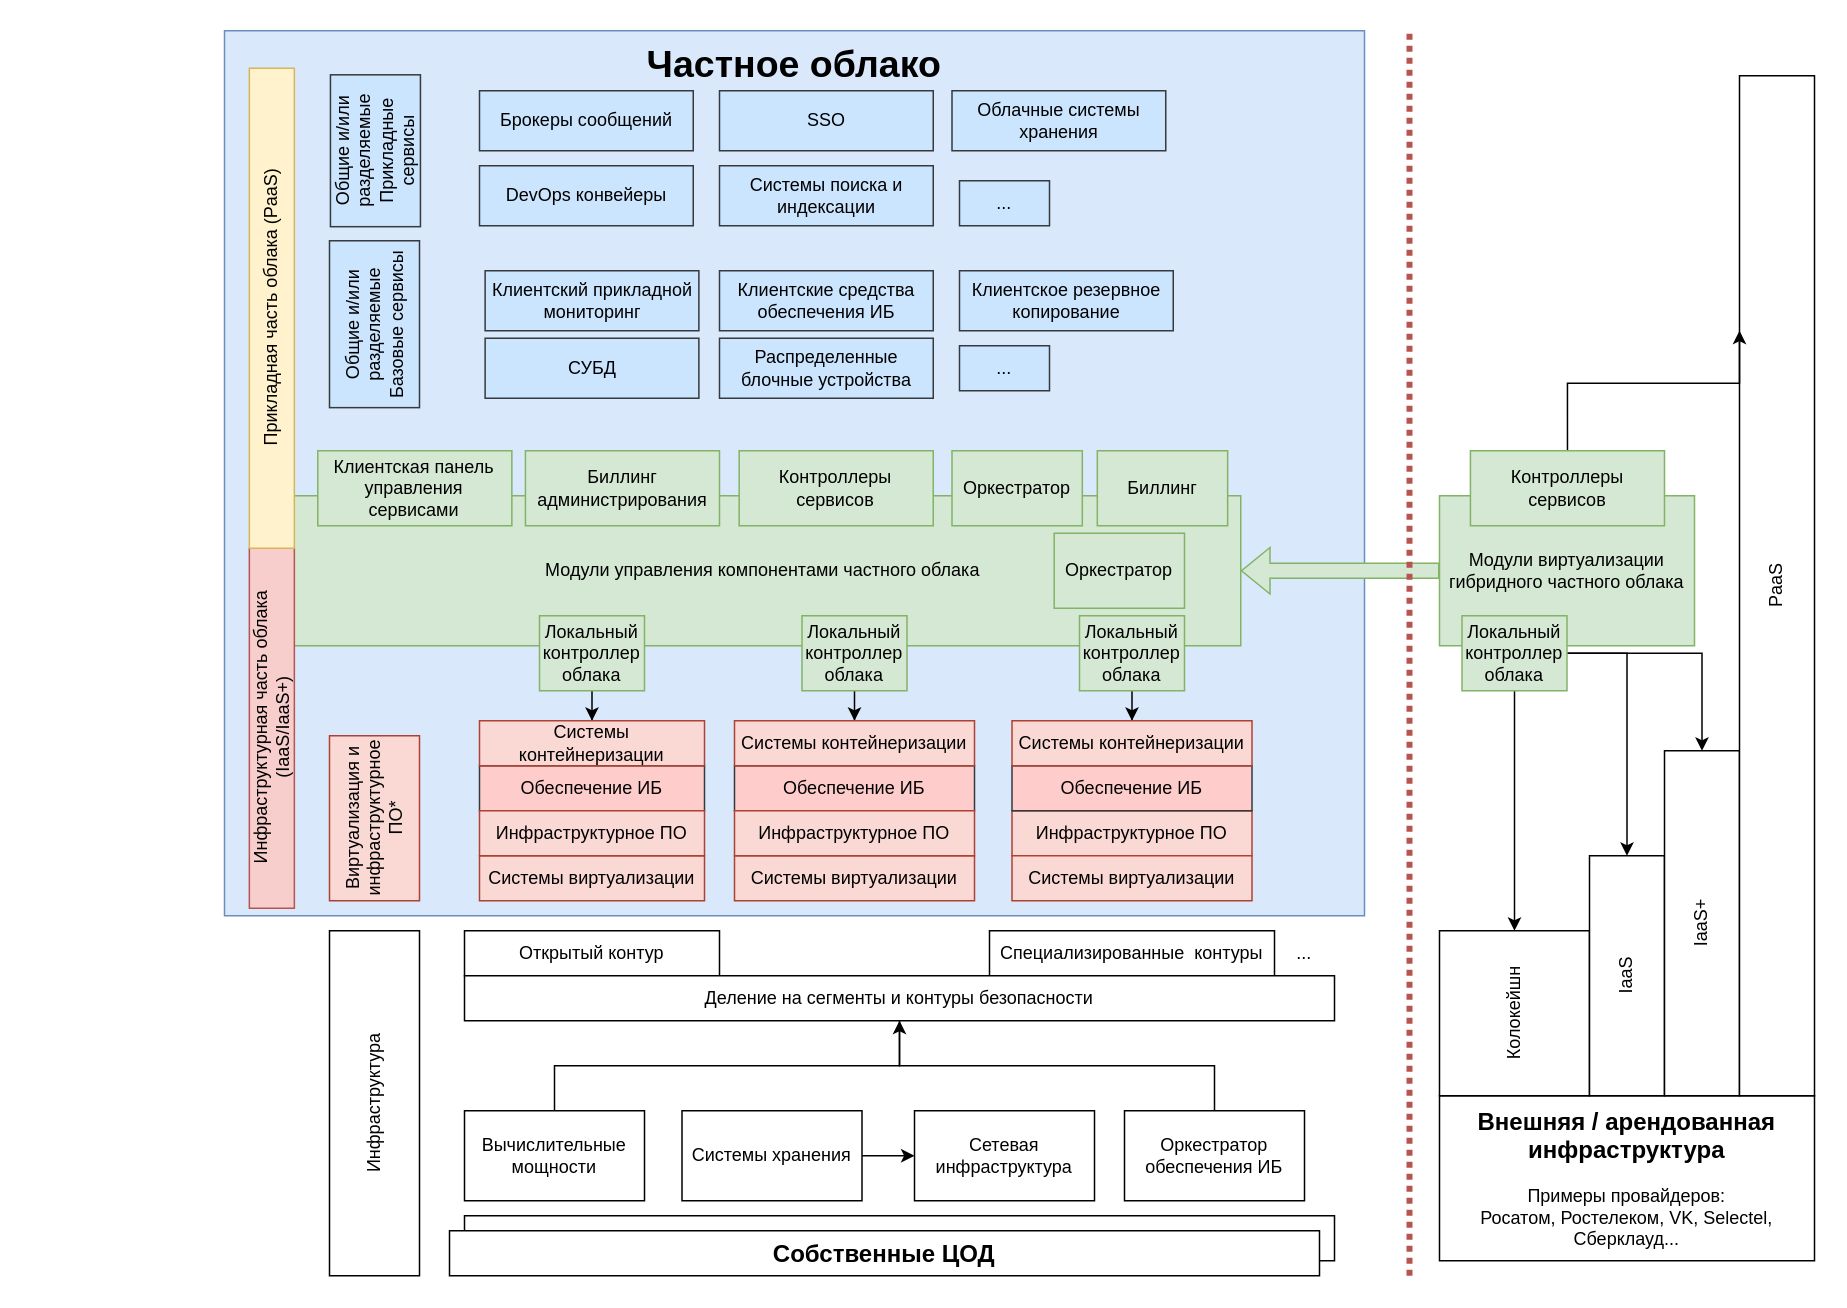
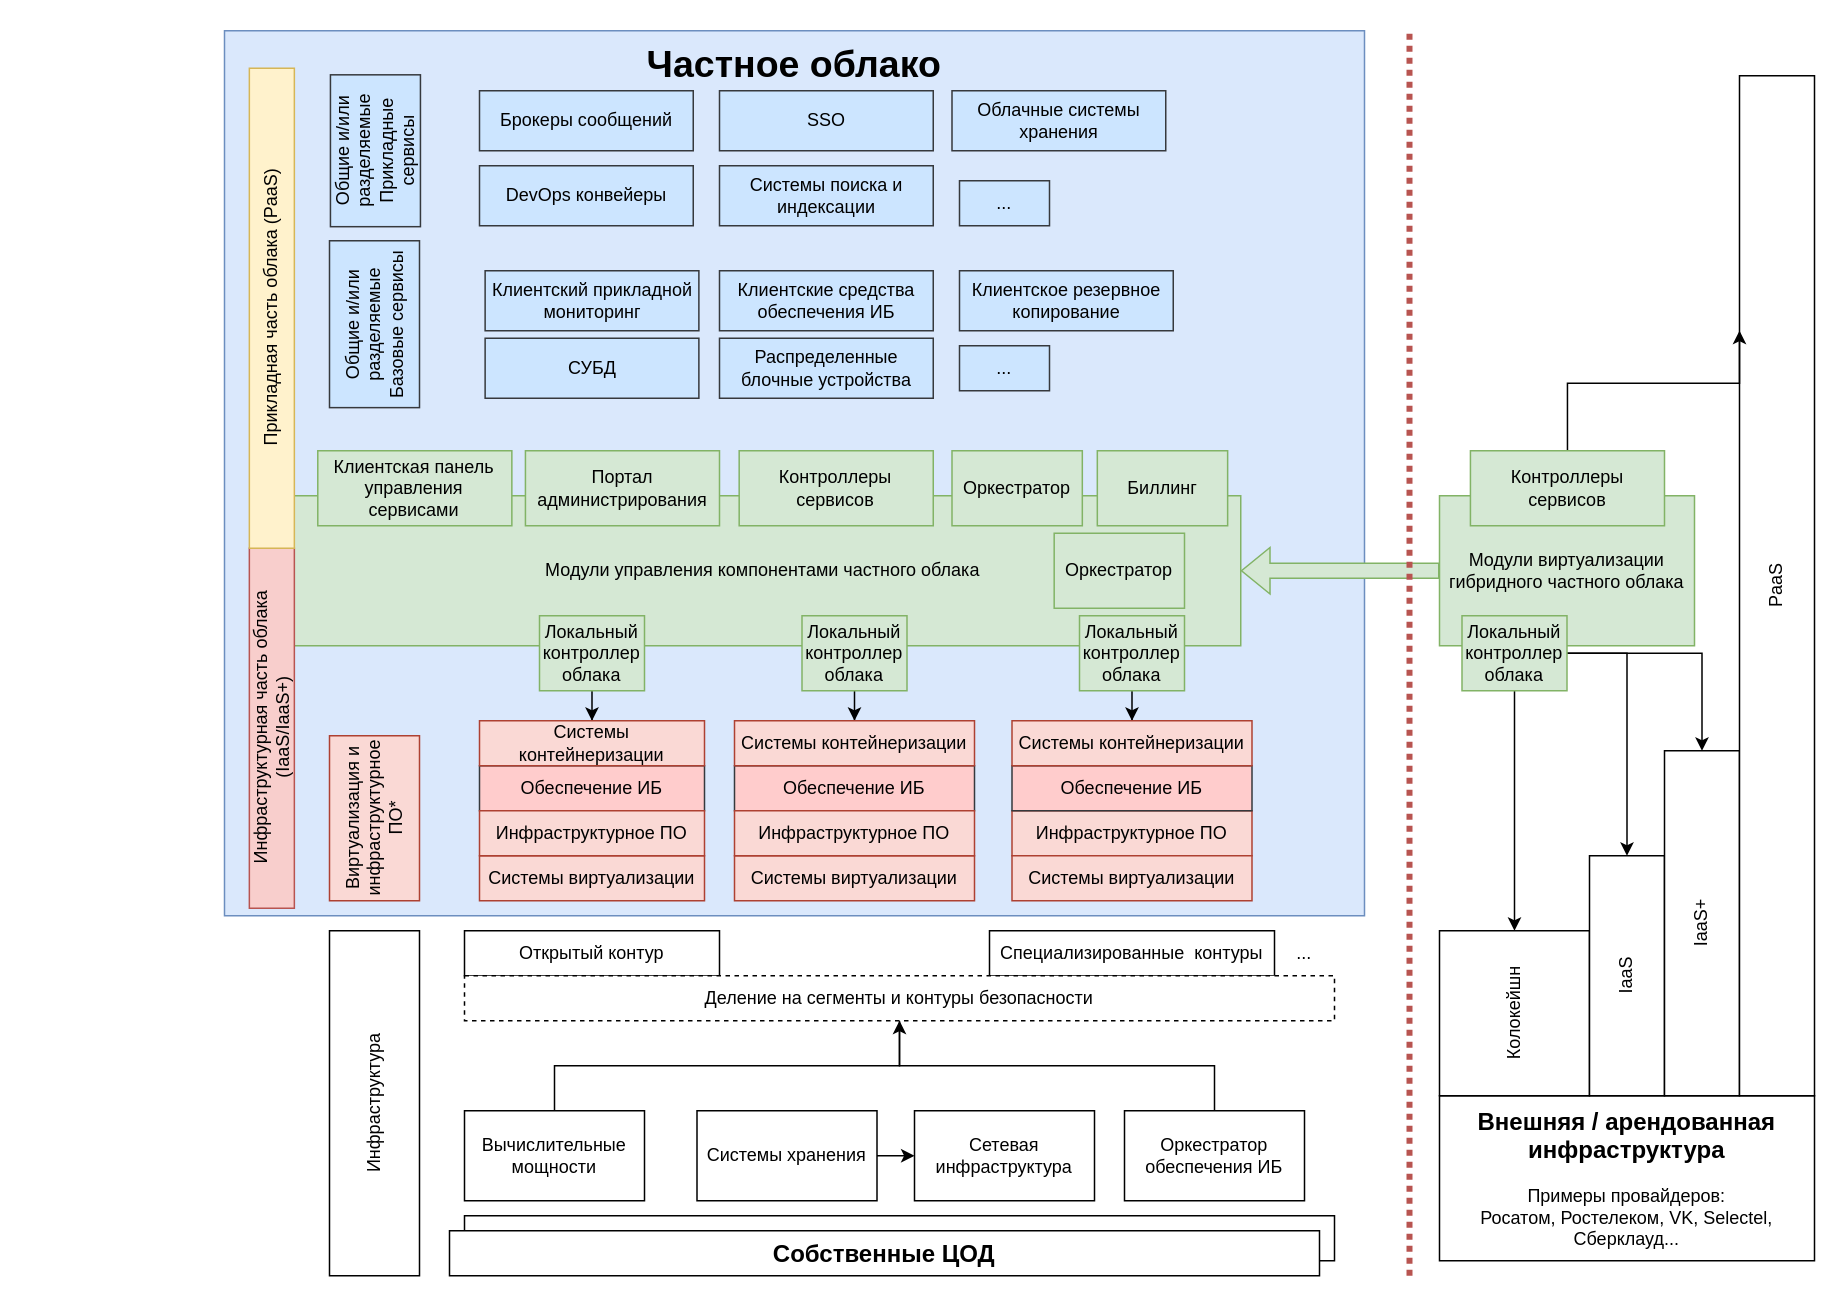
(623, 488) -> (623, 488)
(899, 998) -> (899, 998)
(772, 1156) -> (787, 1156)
